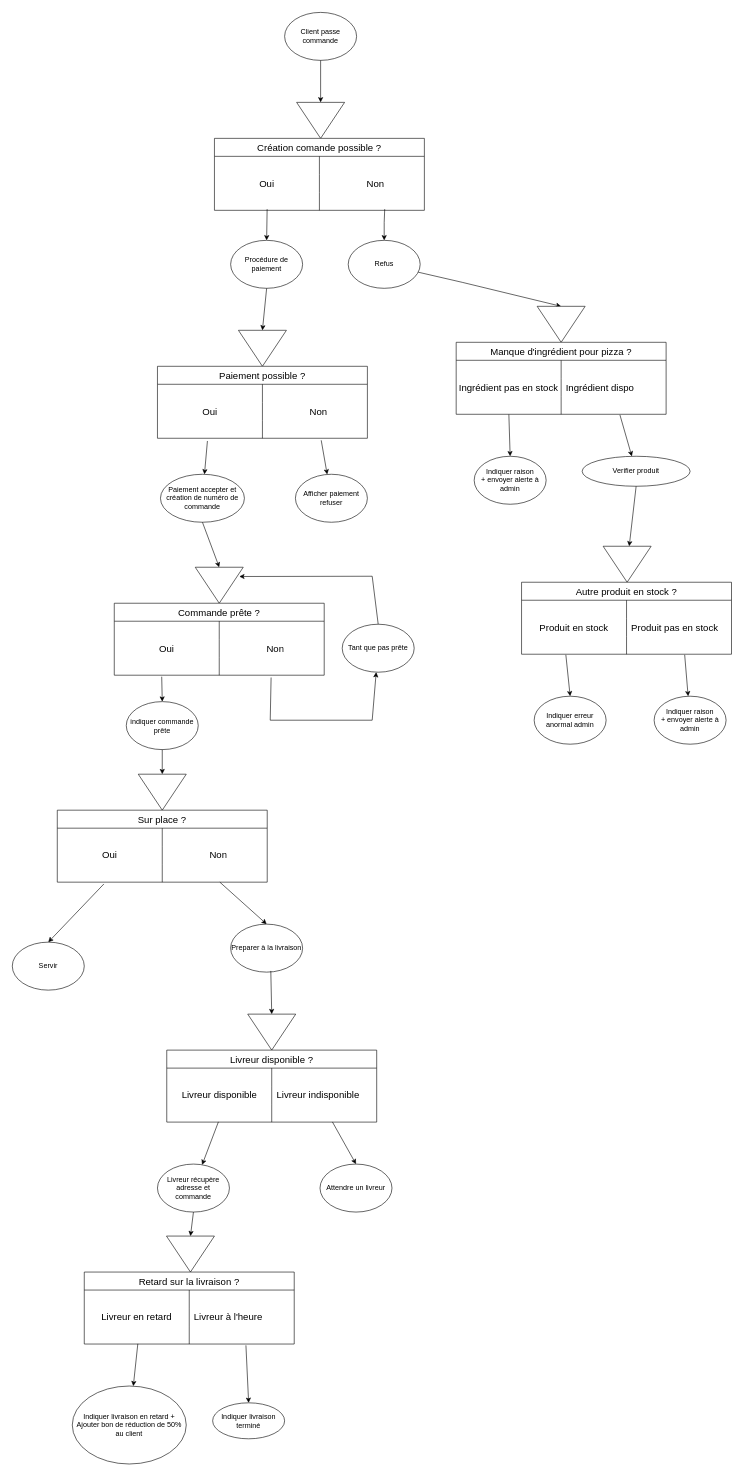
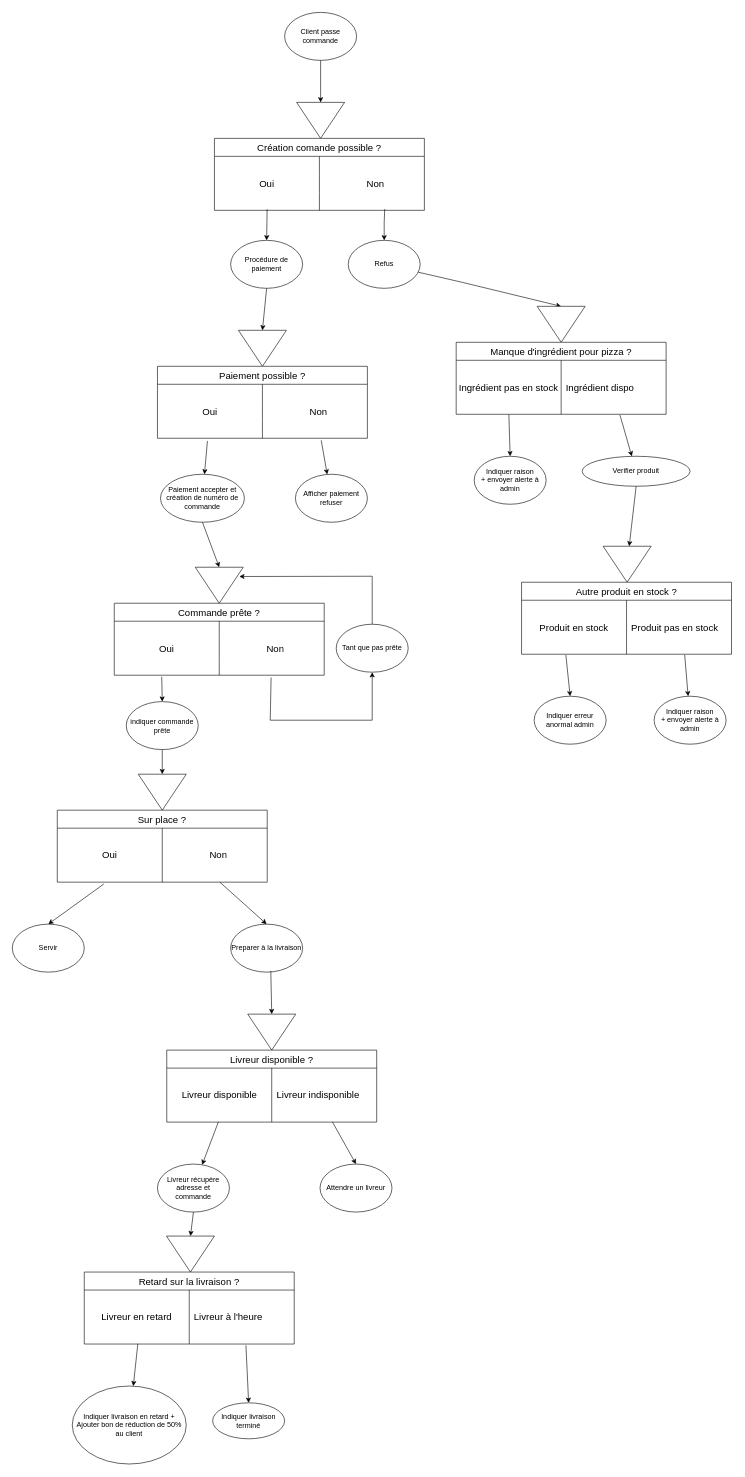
(378, 648) -> (372, 648)
(48, 966) -> (48, 948)
